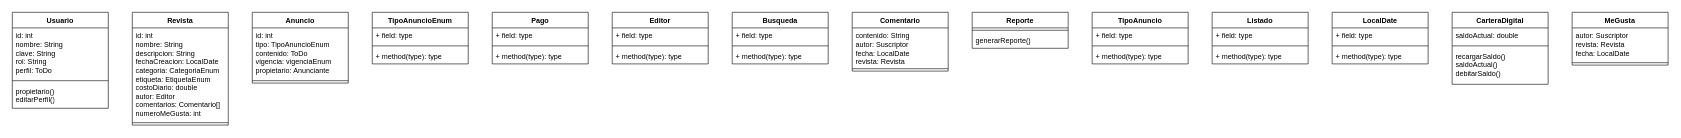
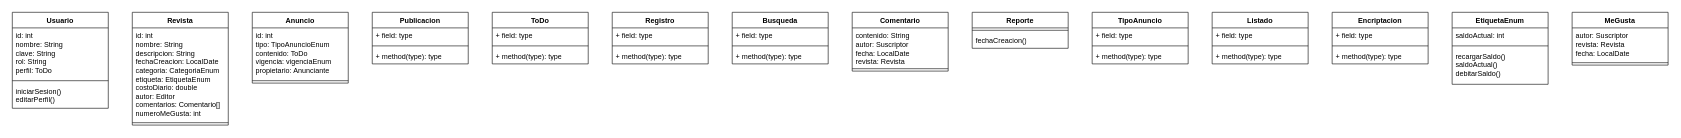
(420, 21) -> (420, 21)
(540, 21) -> (540, 21)
(660, 21) -> (660, 21)
(1380, 21) -> (1380, 21)
(1500, 21) -> (1500, 21)
(1490, 36) -> (1483, 36)
(1008, 41) -> (1005, 41)
(41, 96) -> (42, 96)
